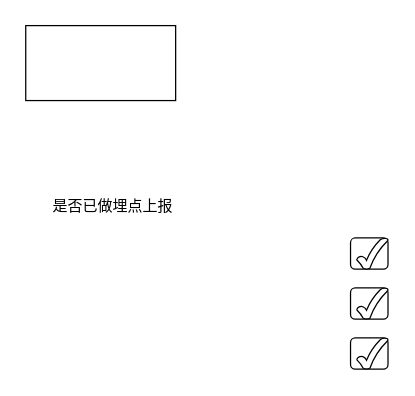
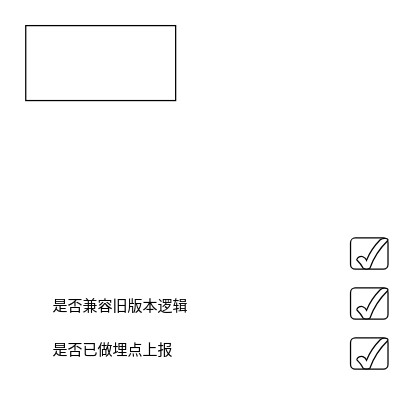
(194, 207) -> (194, 351)
none -> (194, 307)
